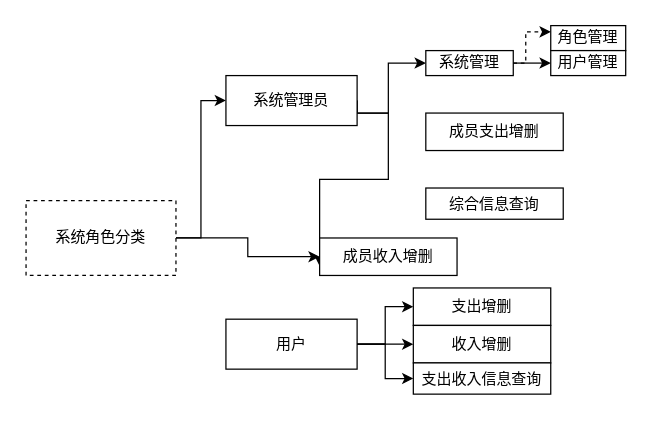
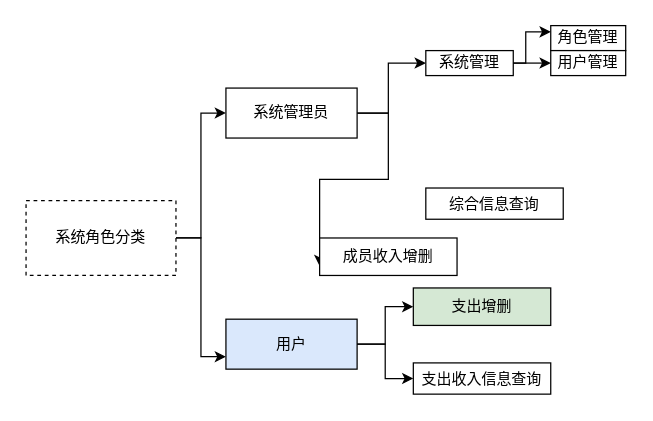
(526, 38) -> (526, 38)
(291, 101) -> (291, 113)
(494, 132) -> none
(248, 257) -> (201, 307)
(482, 307) -> (482, 307)
(291, 344) -> (291, 344)
(396, 344) -> none
(482, 344) -> none
